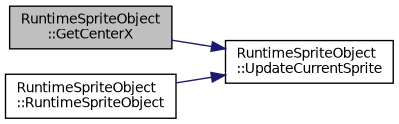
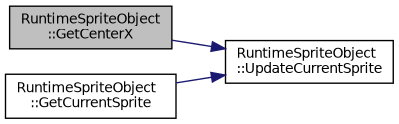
(91, 96) -> (91, 96)
